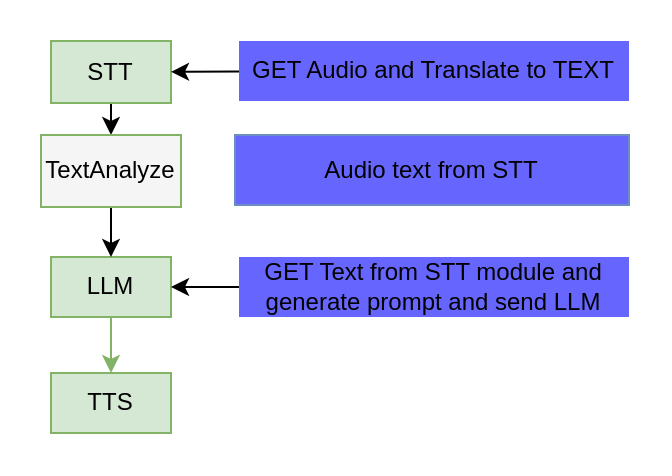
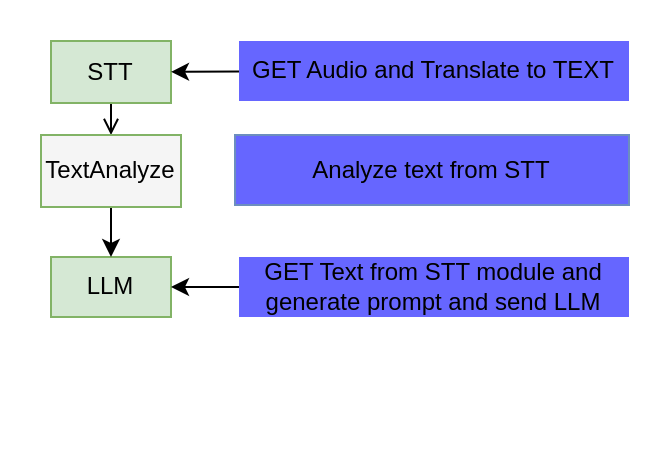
(111, 120) -> (111, 123)
(432, 171) -> (432, 171)
(111, 338) -> none
(111, 403) -> none
